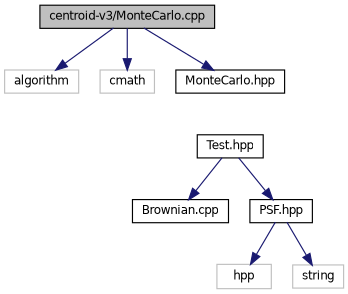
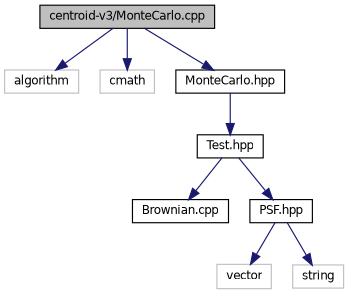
none -> (230, 108)
(244, 277) -> (244, 277)
